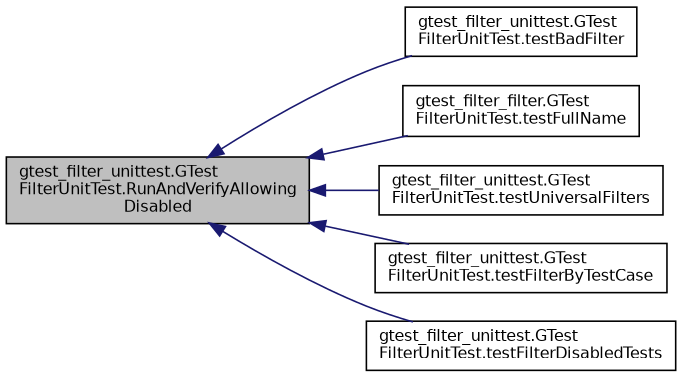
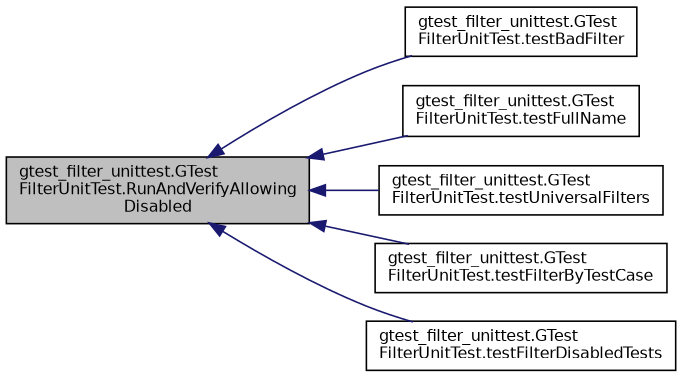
(521, 111) -> (521, 111)
